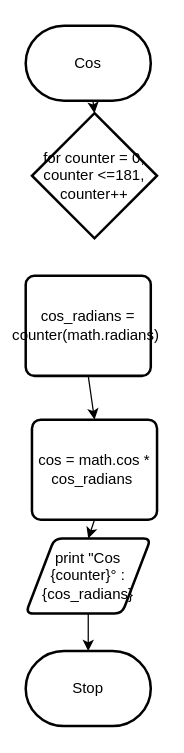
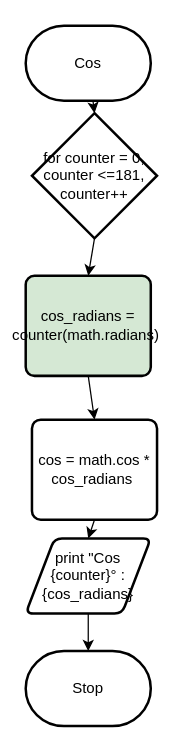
none -> (92, 253)
(88, 326) -> (88, 326)
